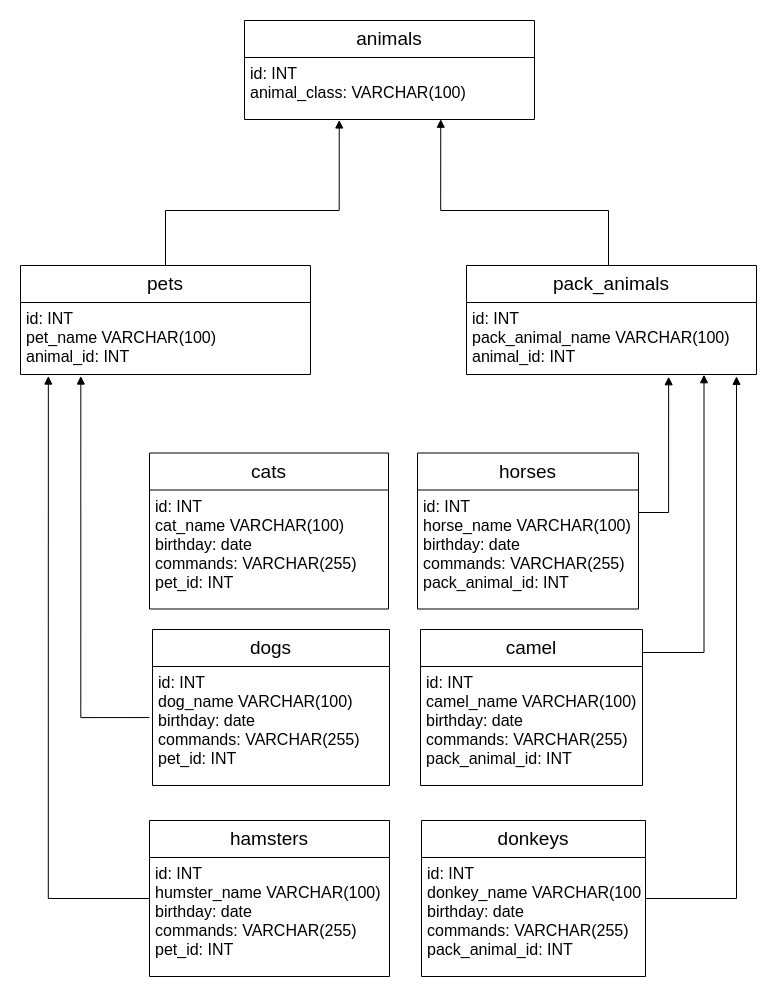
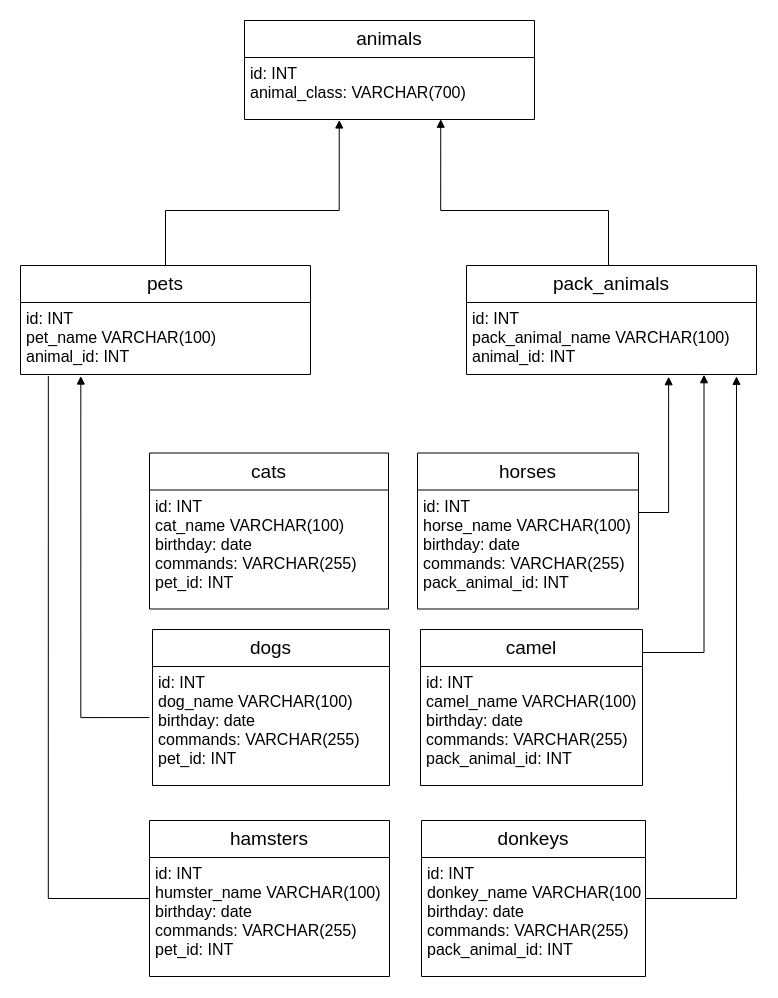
(275, 74) -> (275, 74)
(48, 385) -> (48, 381)
